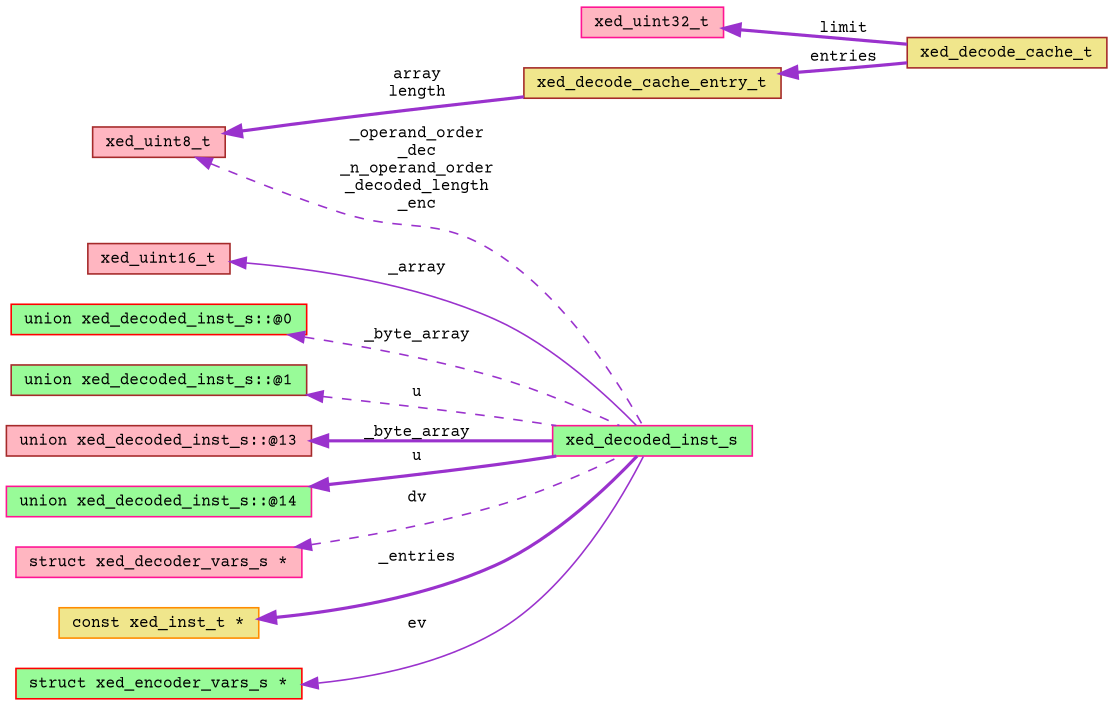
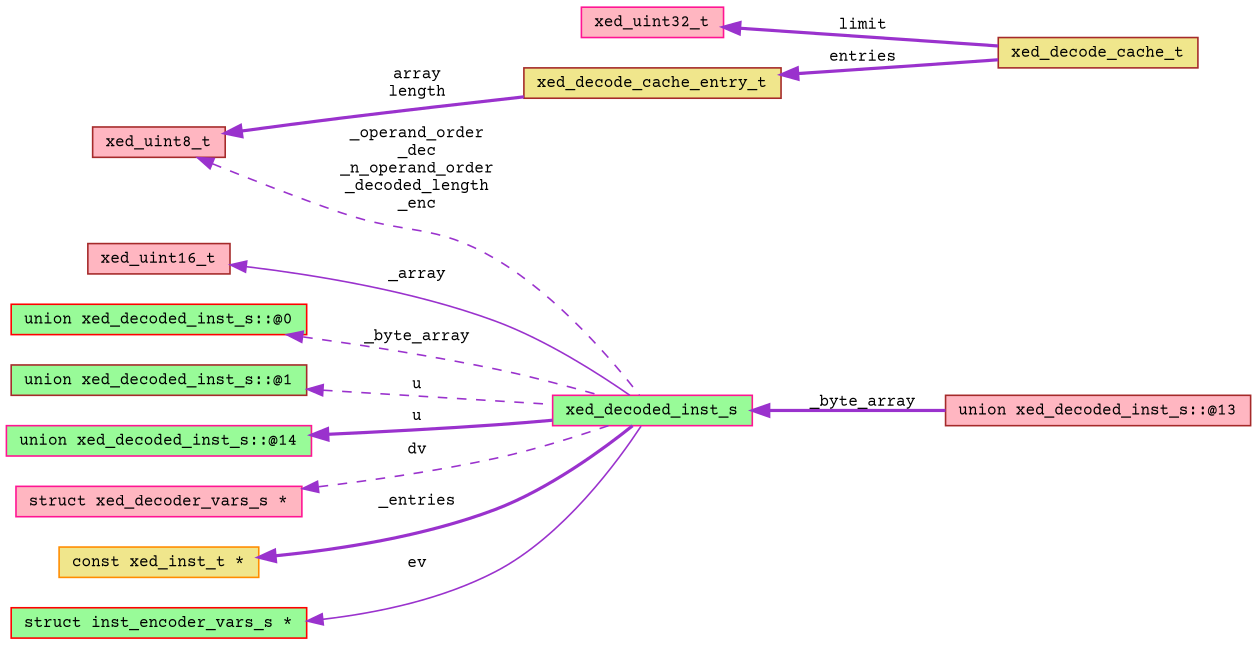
(440, 441) -> (857, 410)
(159, 684) -> (159, 623)
